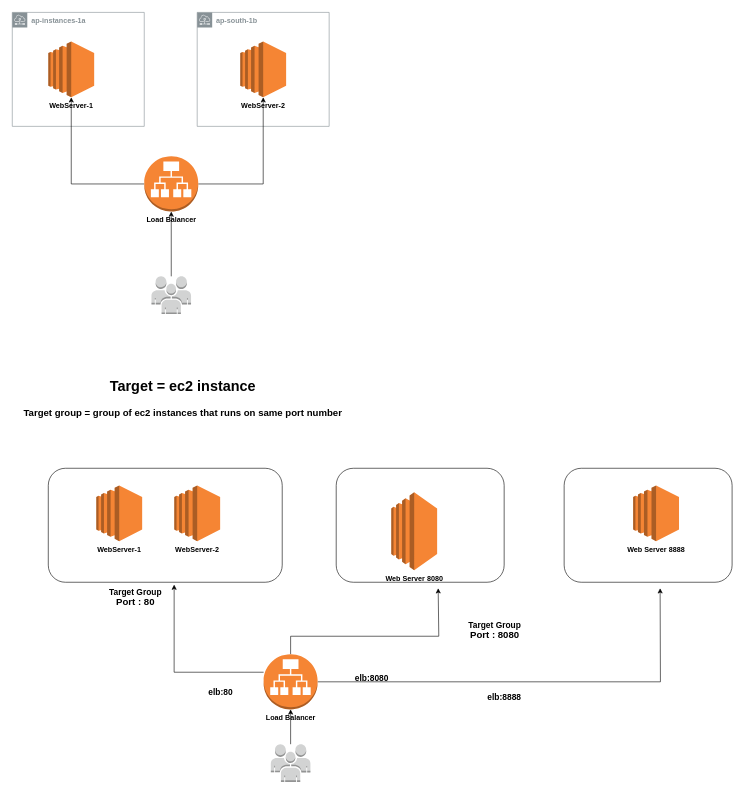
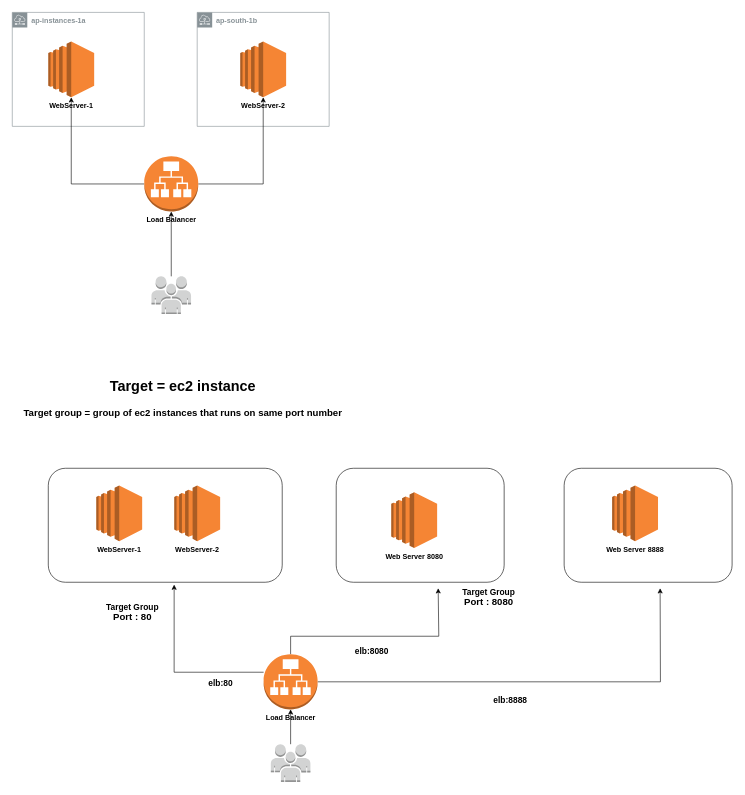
(656, 513) -> (635, 513)
(414, 531) -> (414, 520)
(135, 597) -> (132, 612)
(495, 630) -> (489, 597)
(372, 678) -> (372, 651)
(220, 692) -> (220, 683)
(504, 698) -> (510, 701)
